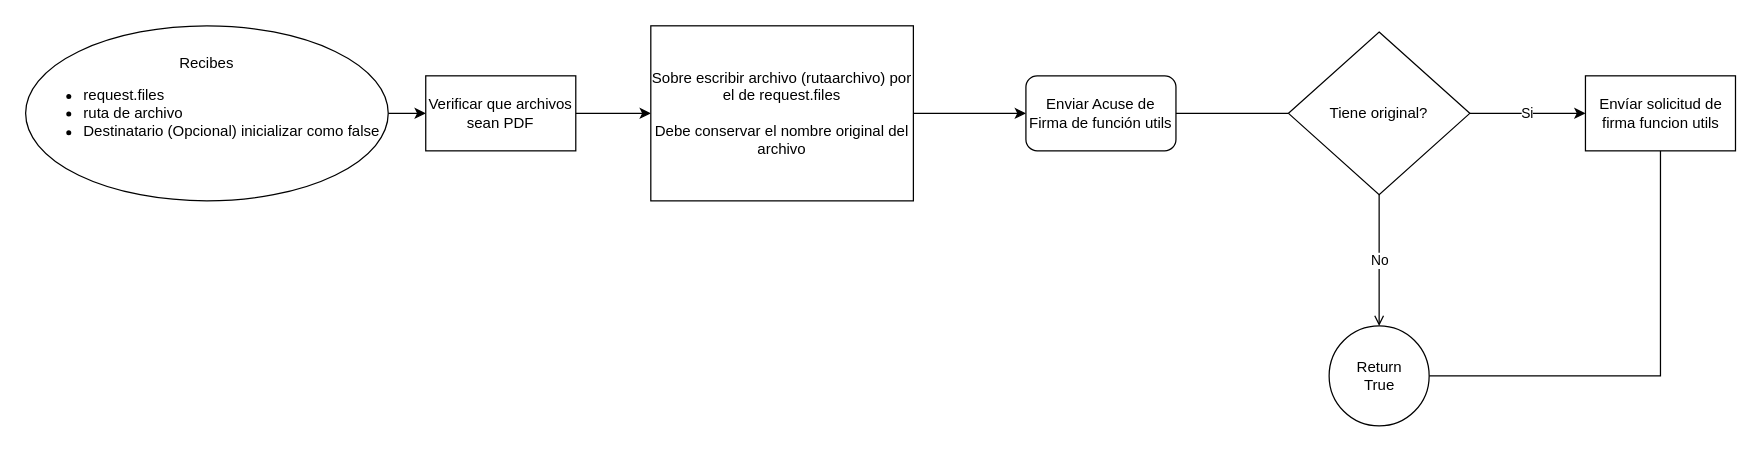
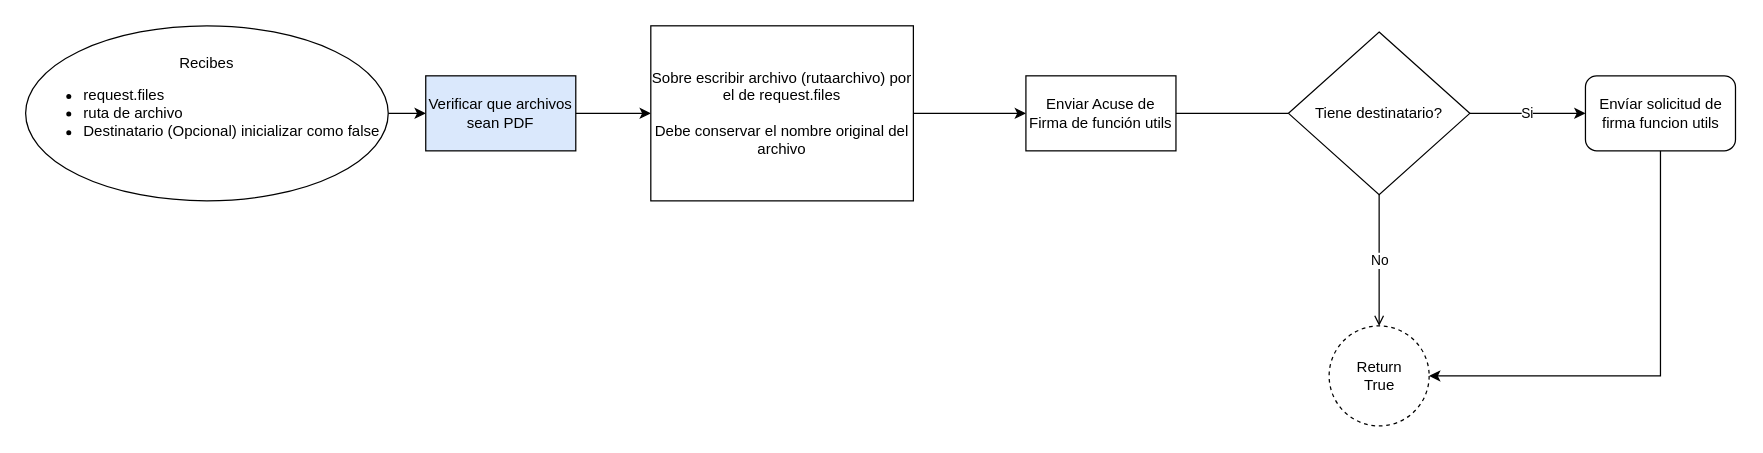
(501, 113) -> (501, 113)
(1101, 113) -> (1101, 113)
(1379, 113) -> (1379, 113)
(1660, 113) -> (1660, 113)
(1379, 376) -> (1379, 376)
(1435, 376) -> (1439, 376)
